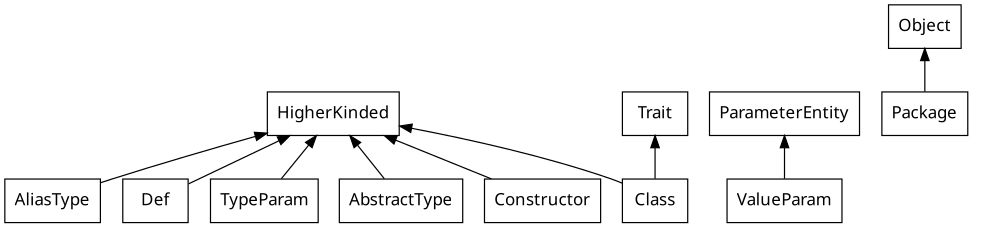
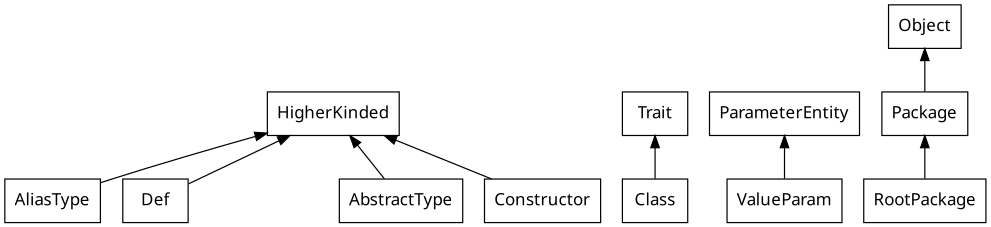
(518, 152) -> none
(264, 201) -> none
none -> (925, 201)
